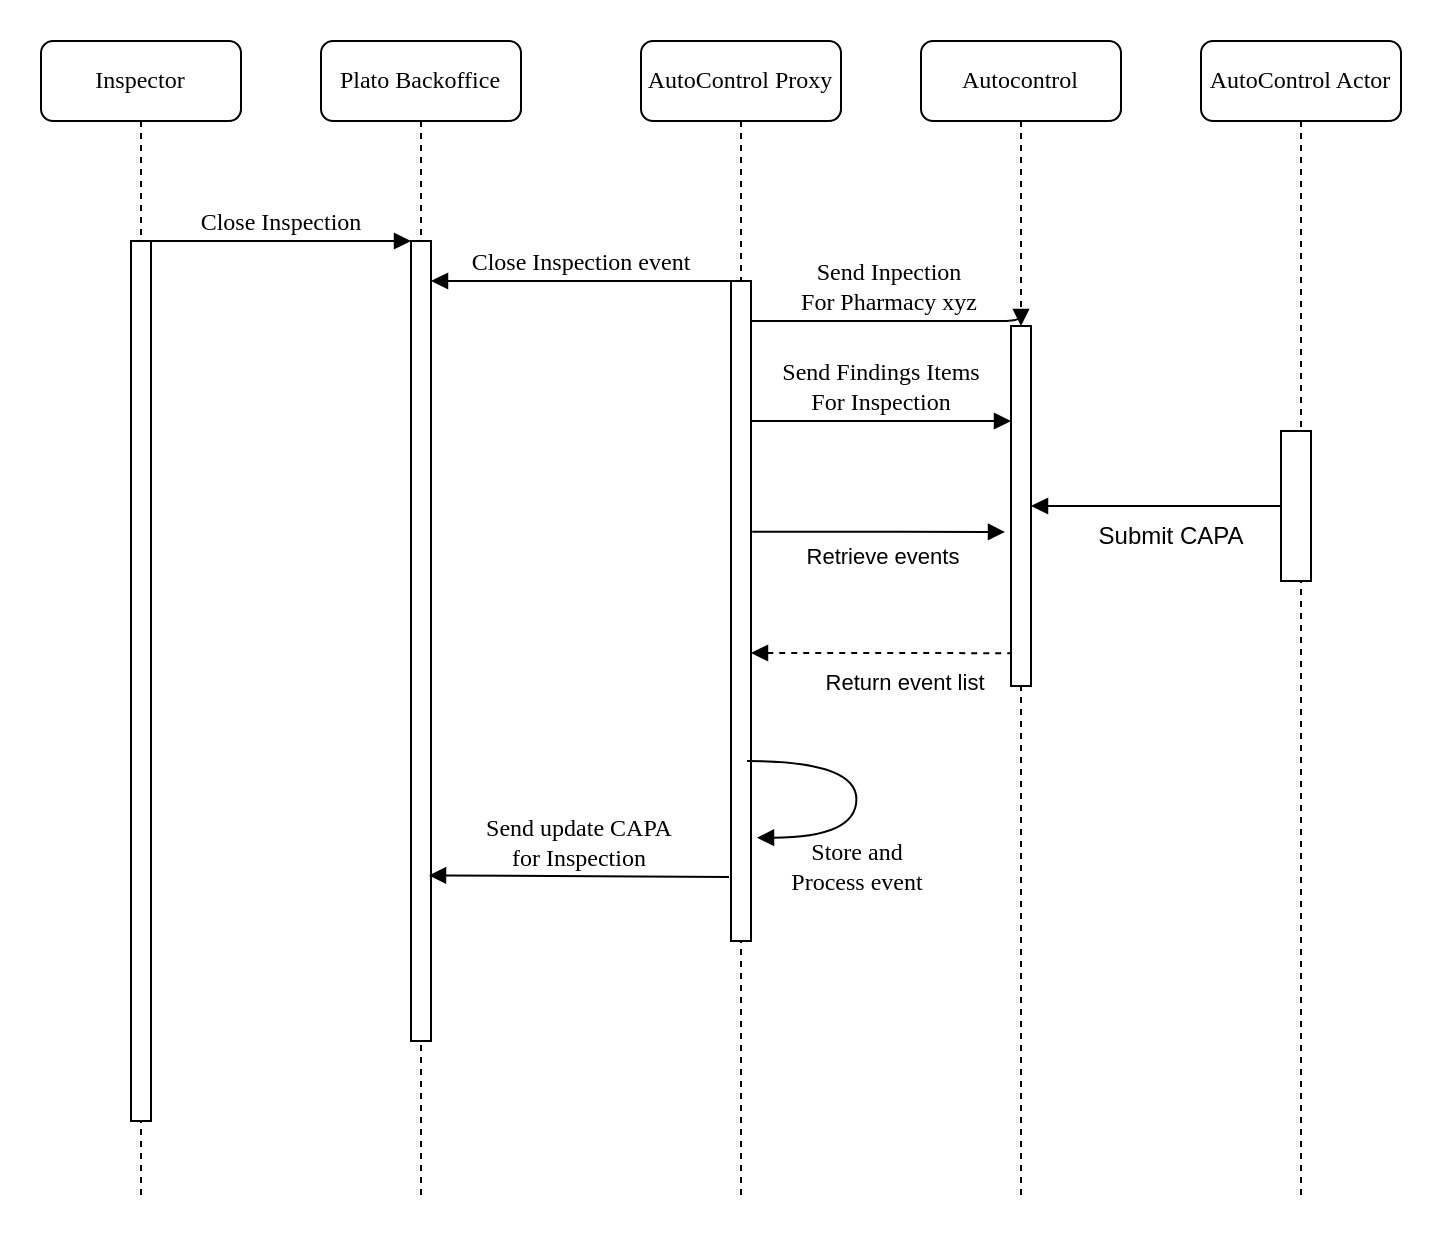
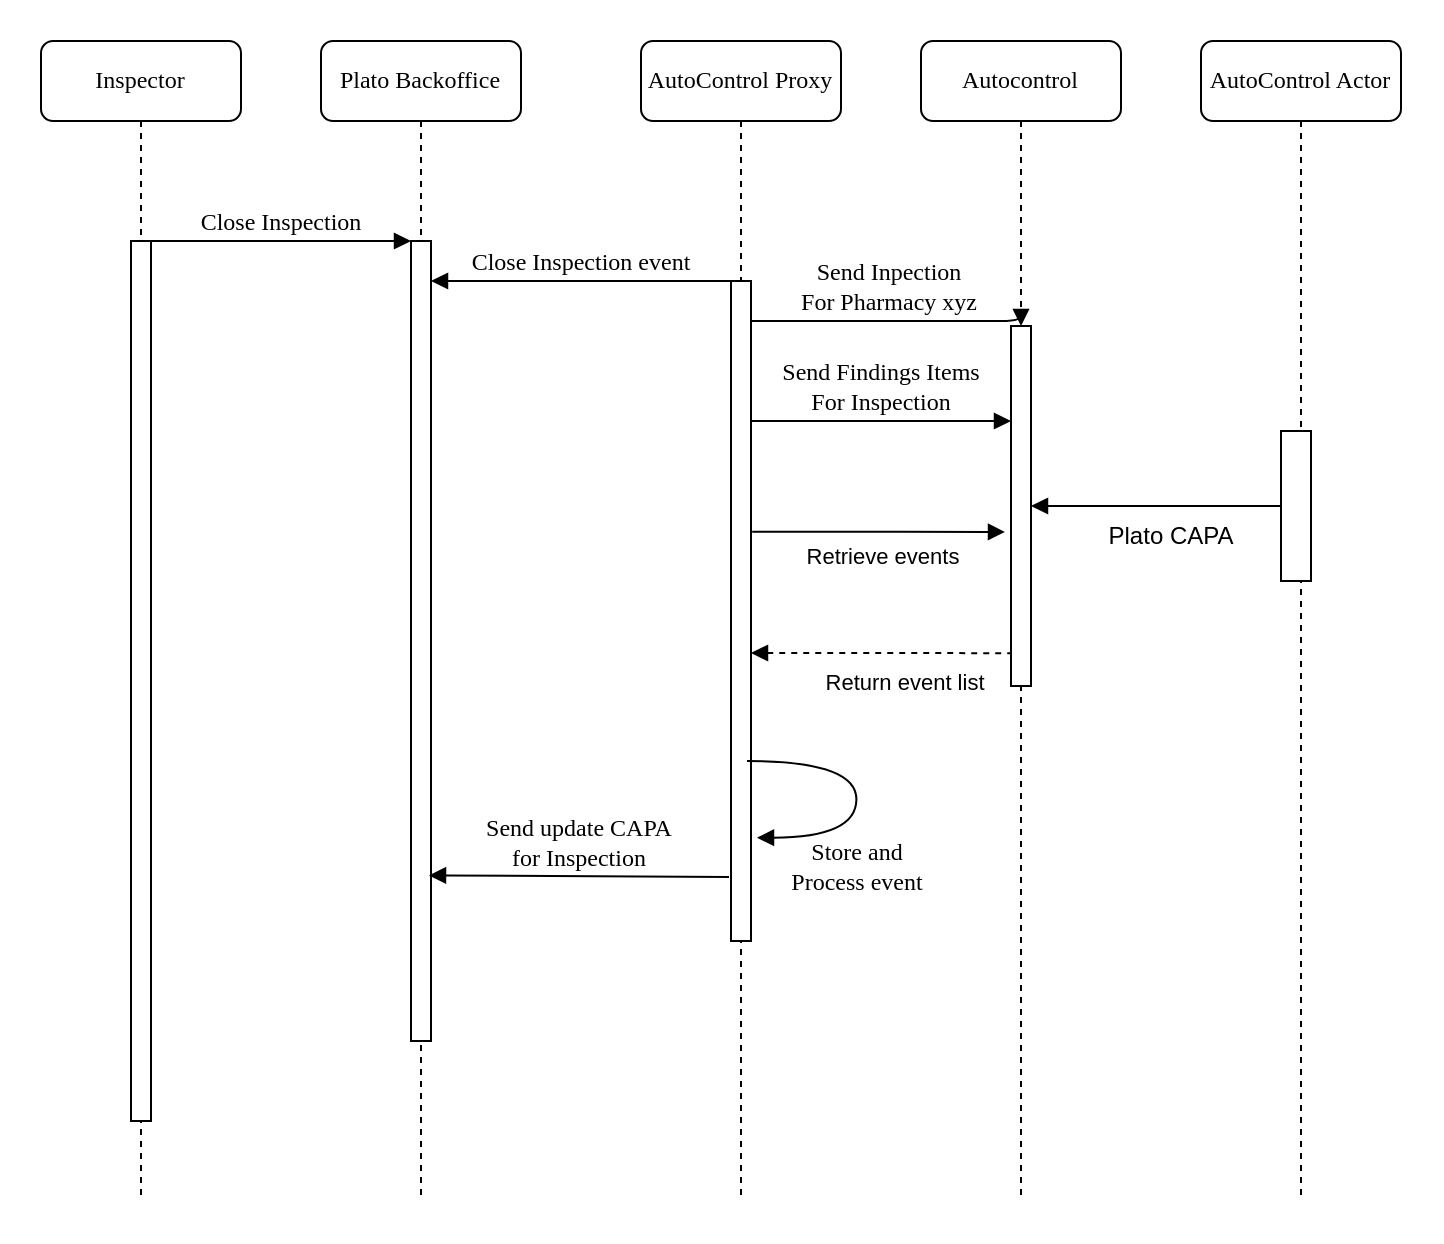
(1172, 537) -> (1172, 537)
